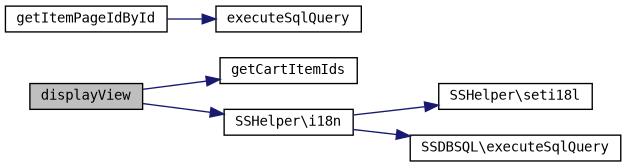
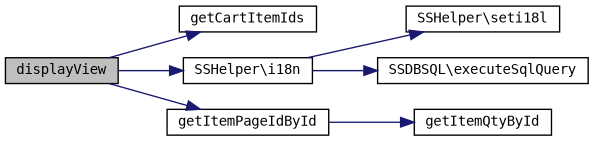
(289, 19) -> (483, 122)
none -> (148, 95)
